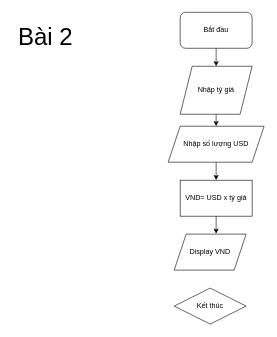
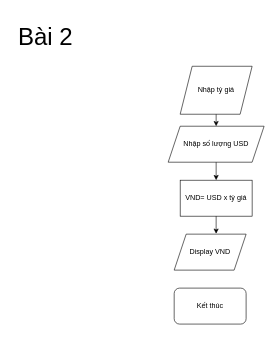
(216, 30) -> none
(216, 60) -> none
(210, 306) -> (210, 306)
